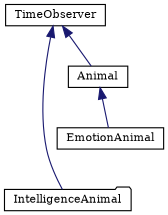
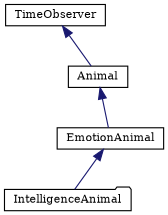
(43, 115) -> (86, 174)
